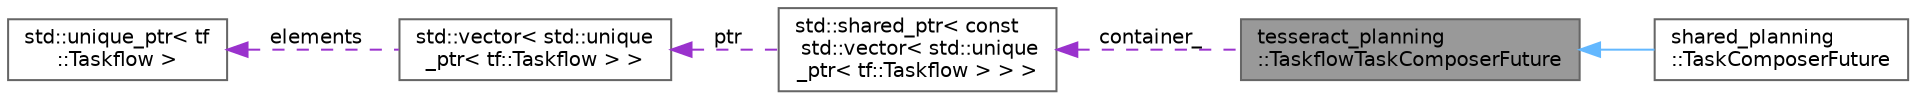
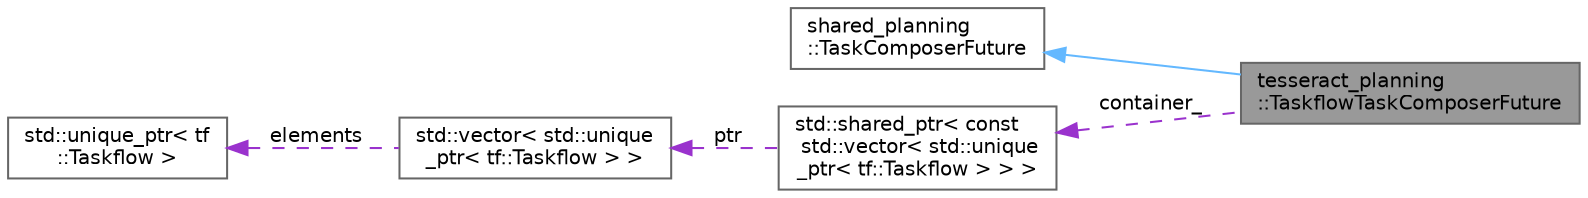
(1627, 50) -> (1153, 65)
